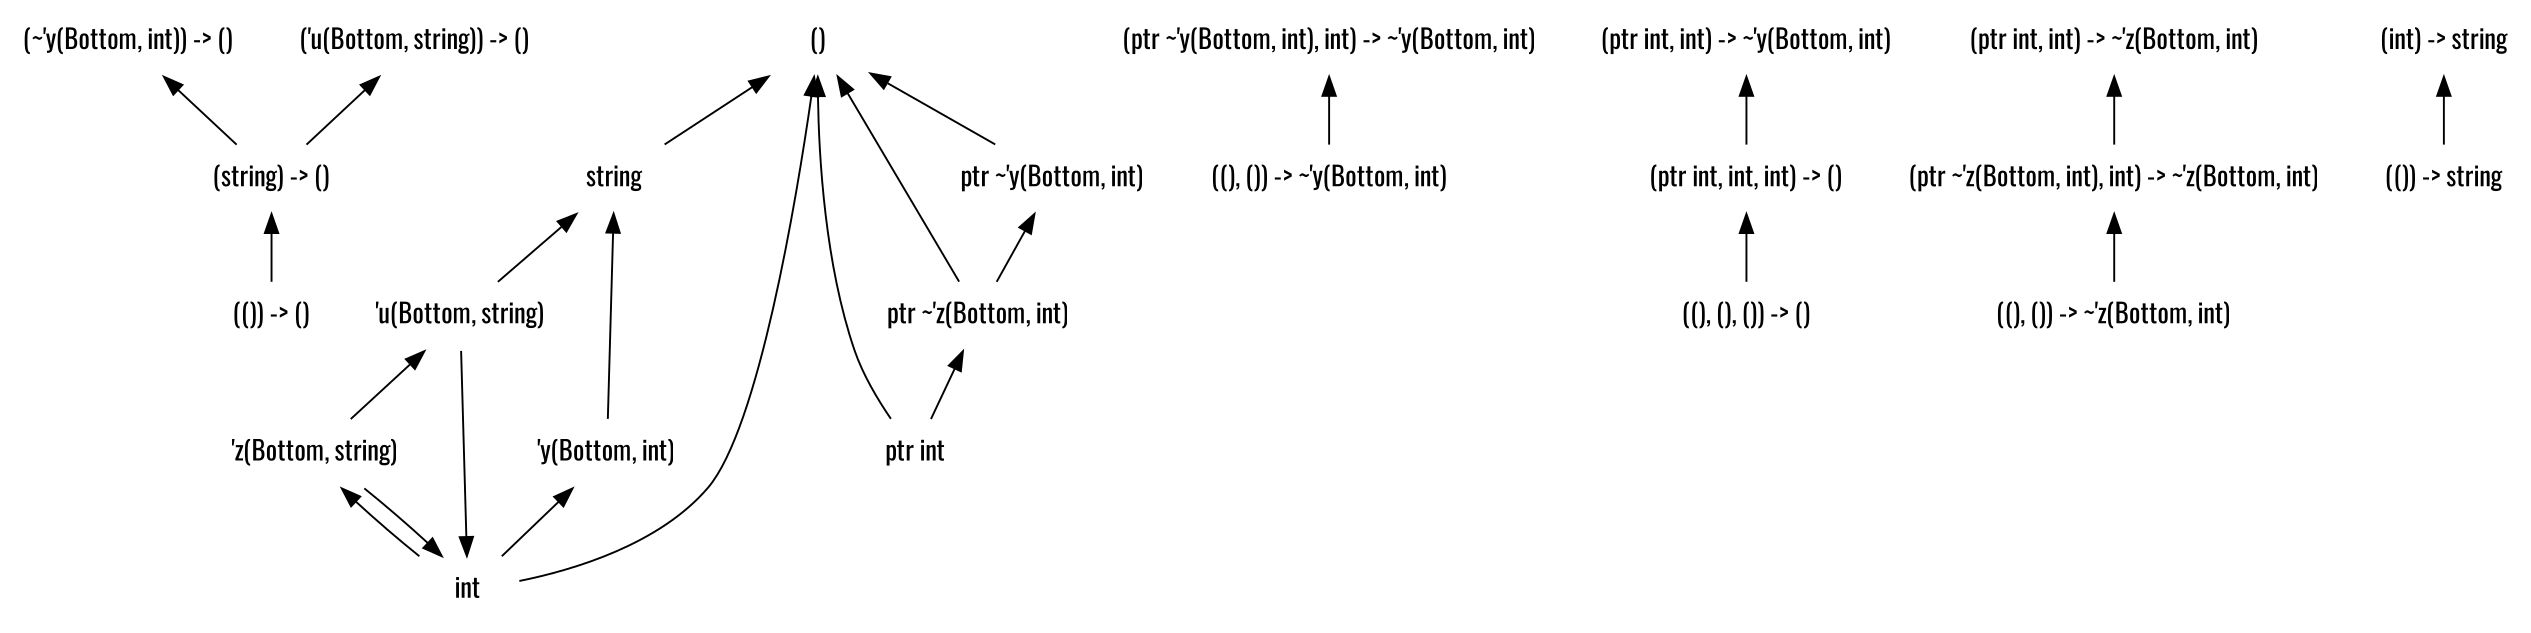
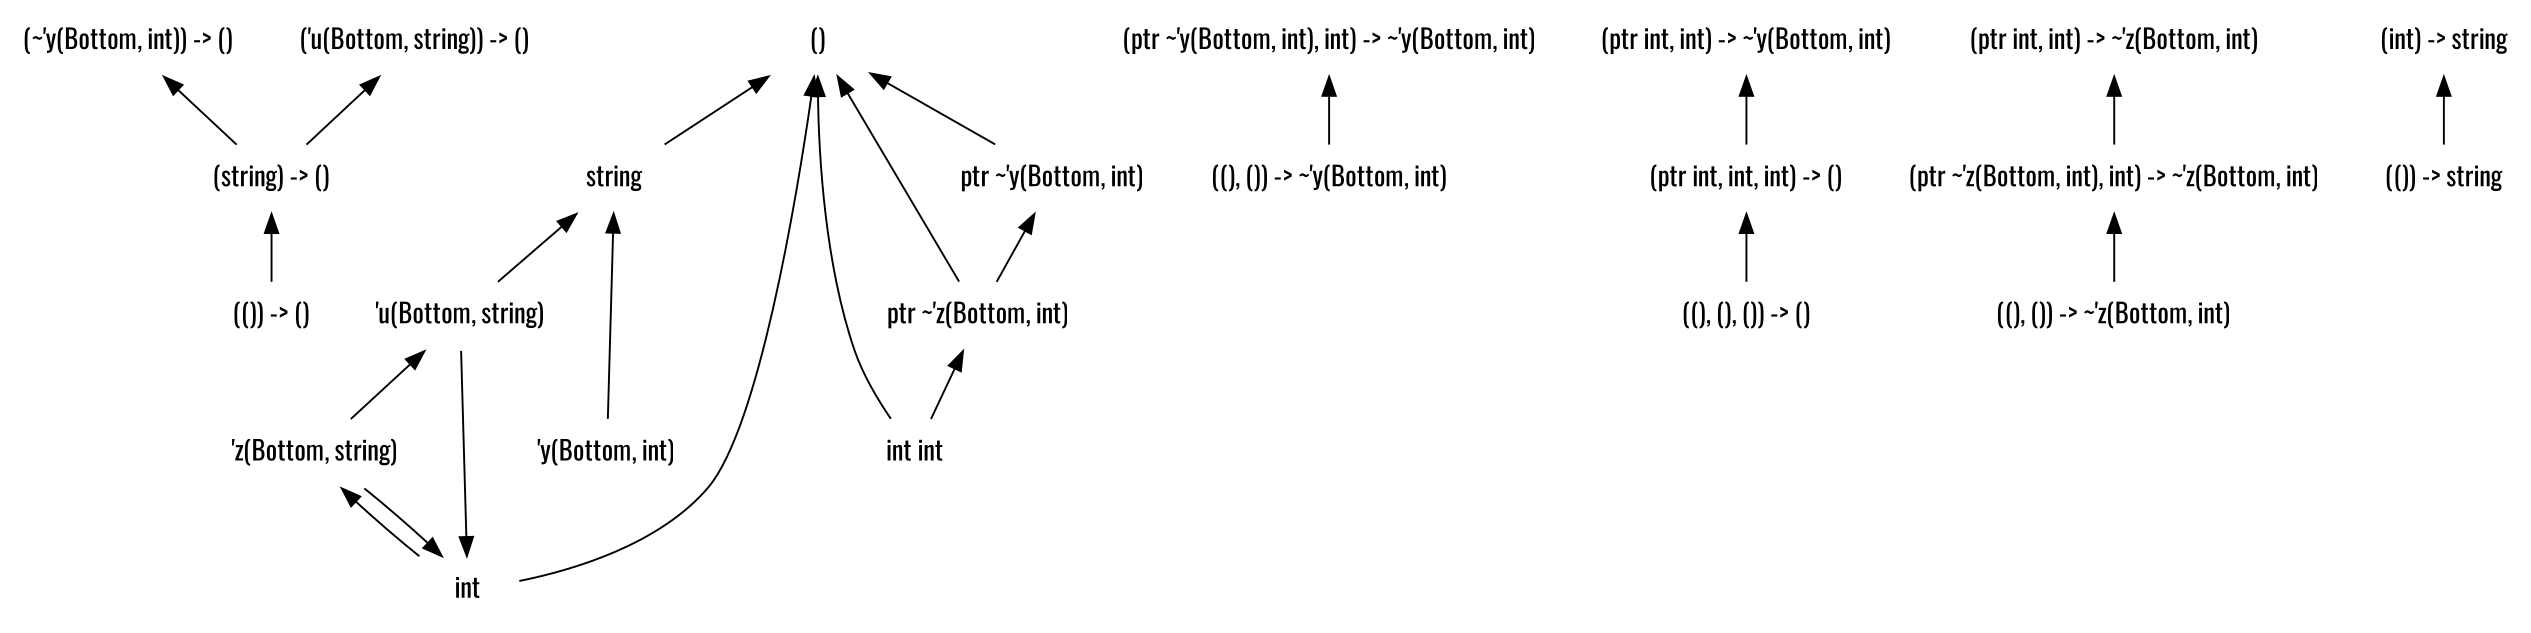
(916, 454) -> (916, 454)
(530, 529) -> none
